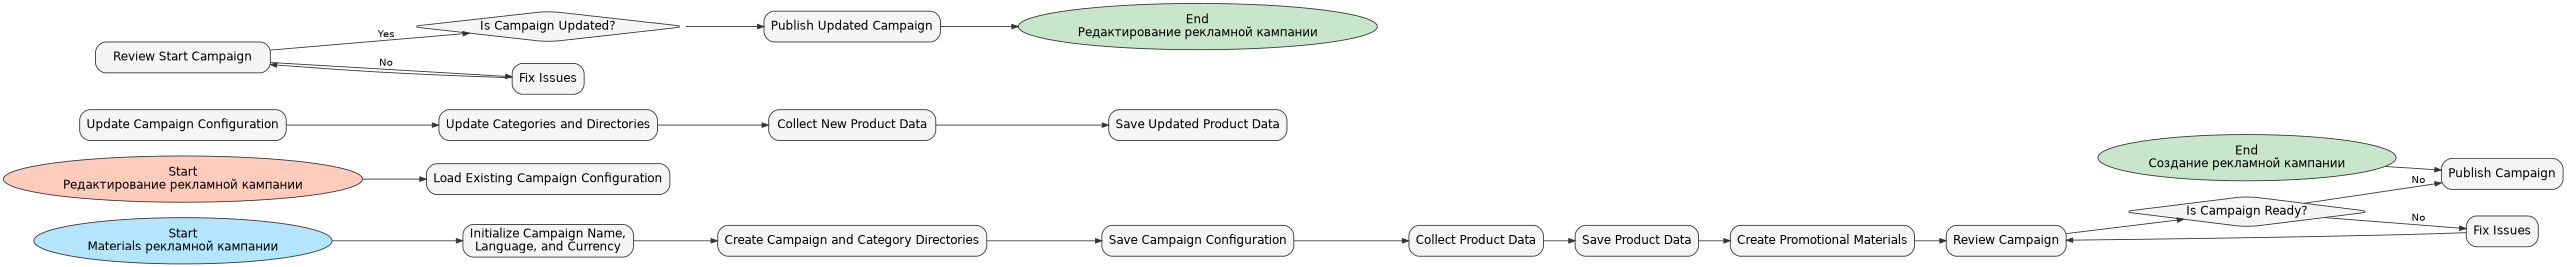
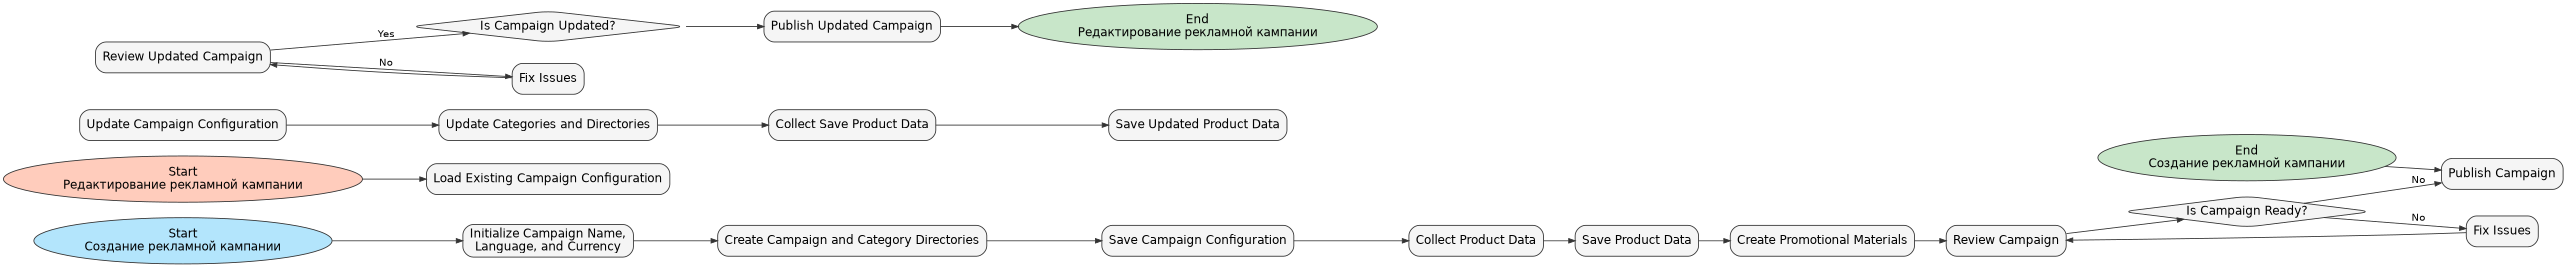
(183, 57) -> (183, 57)
(852, 125) -> (852, 125)
(183, 241) -> (183, 241)
